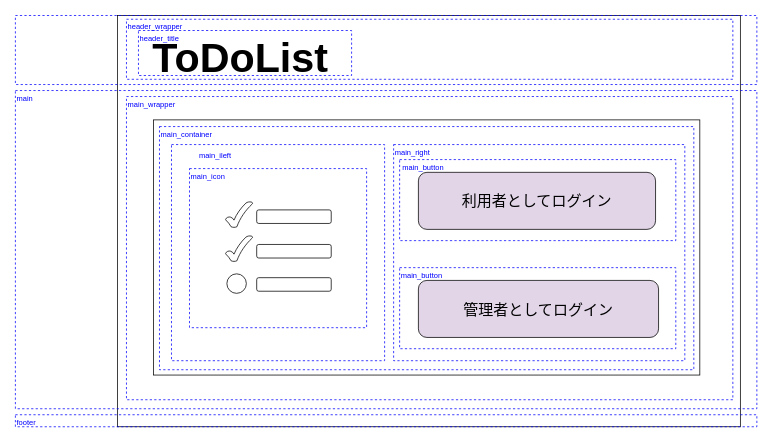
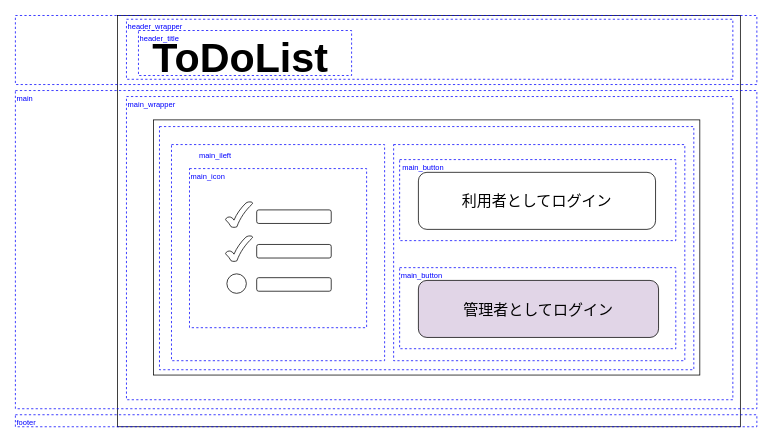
(186, 134) -> none
(420, 152) -> none
(537, 201) -> (537, 201)
